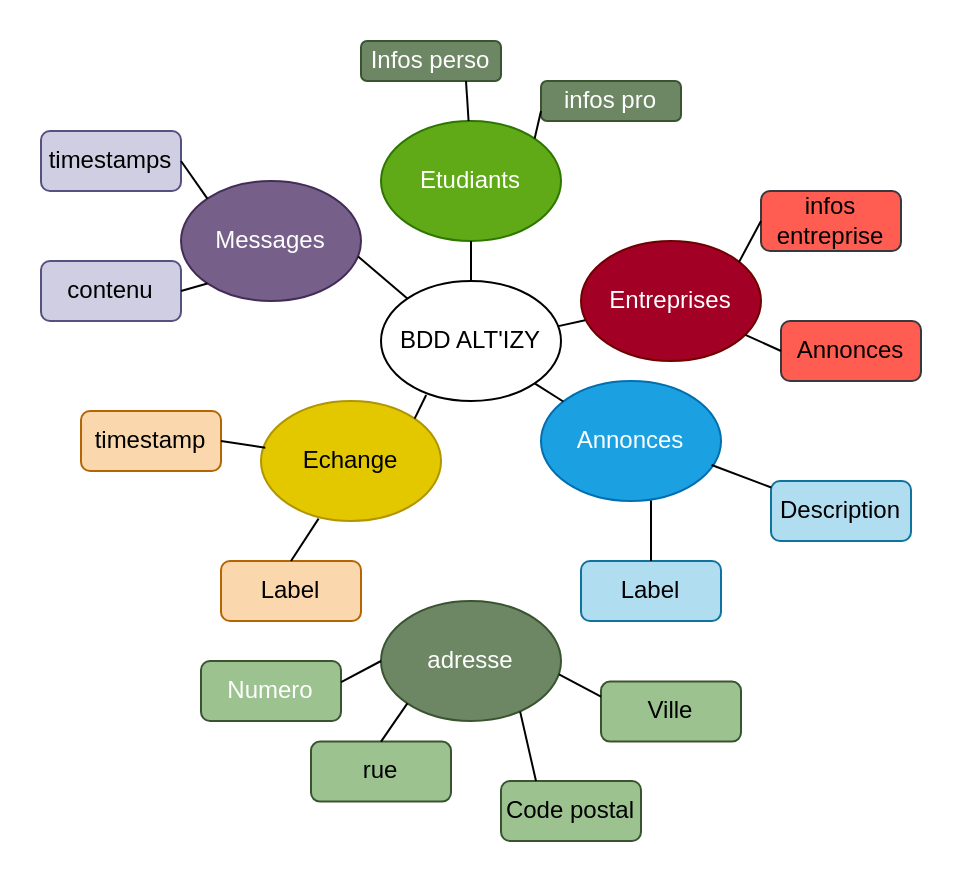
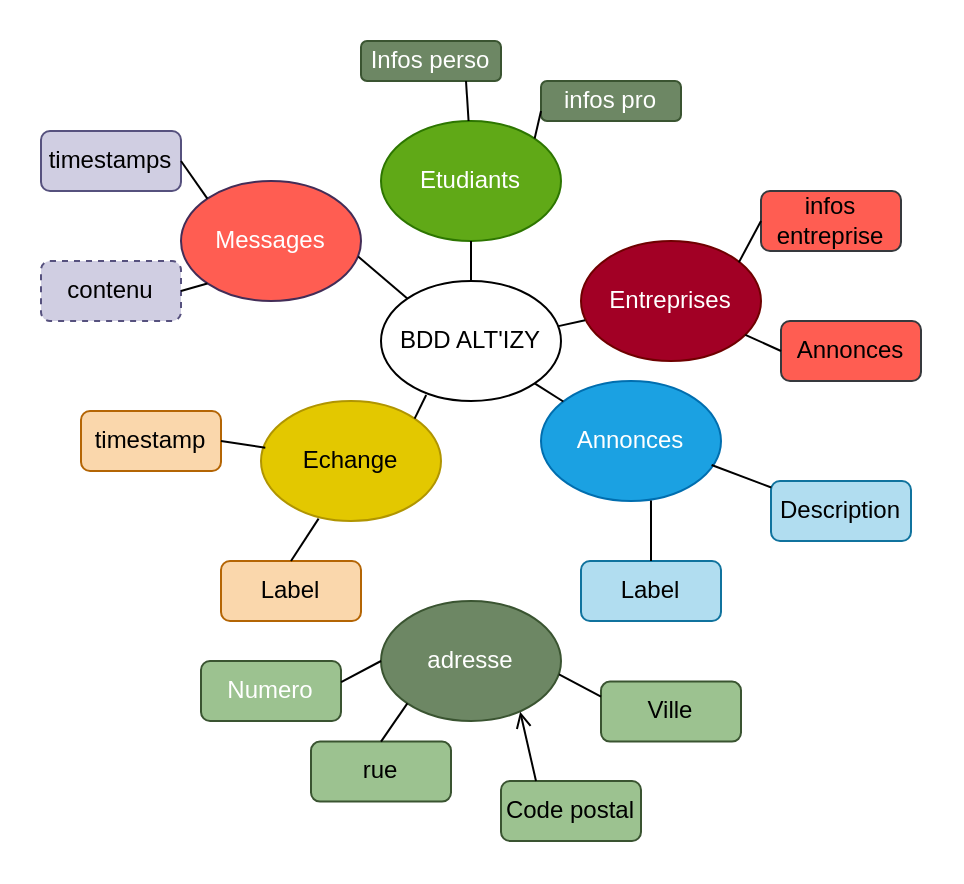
(271, 241) -> (271, 241)
(111, 291) -> (111, 291)
(521, 718) -> (522, 719)
